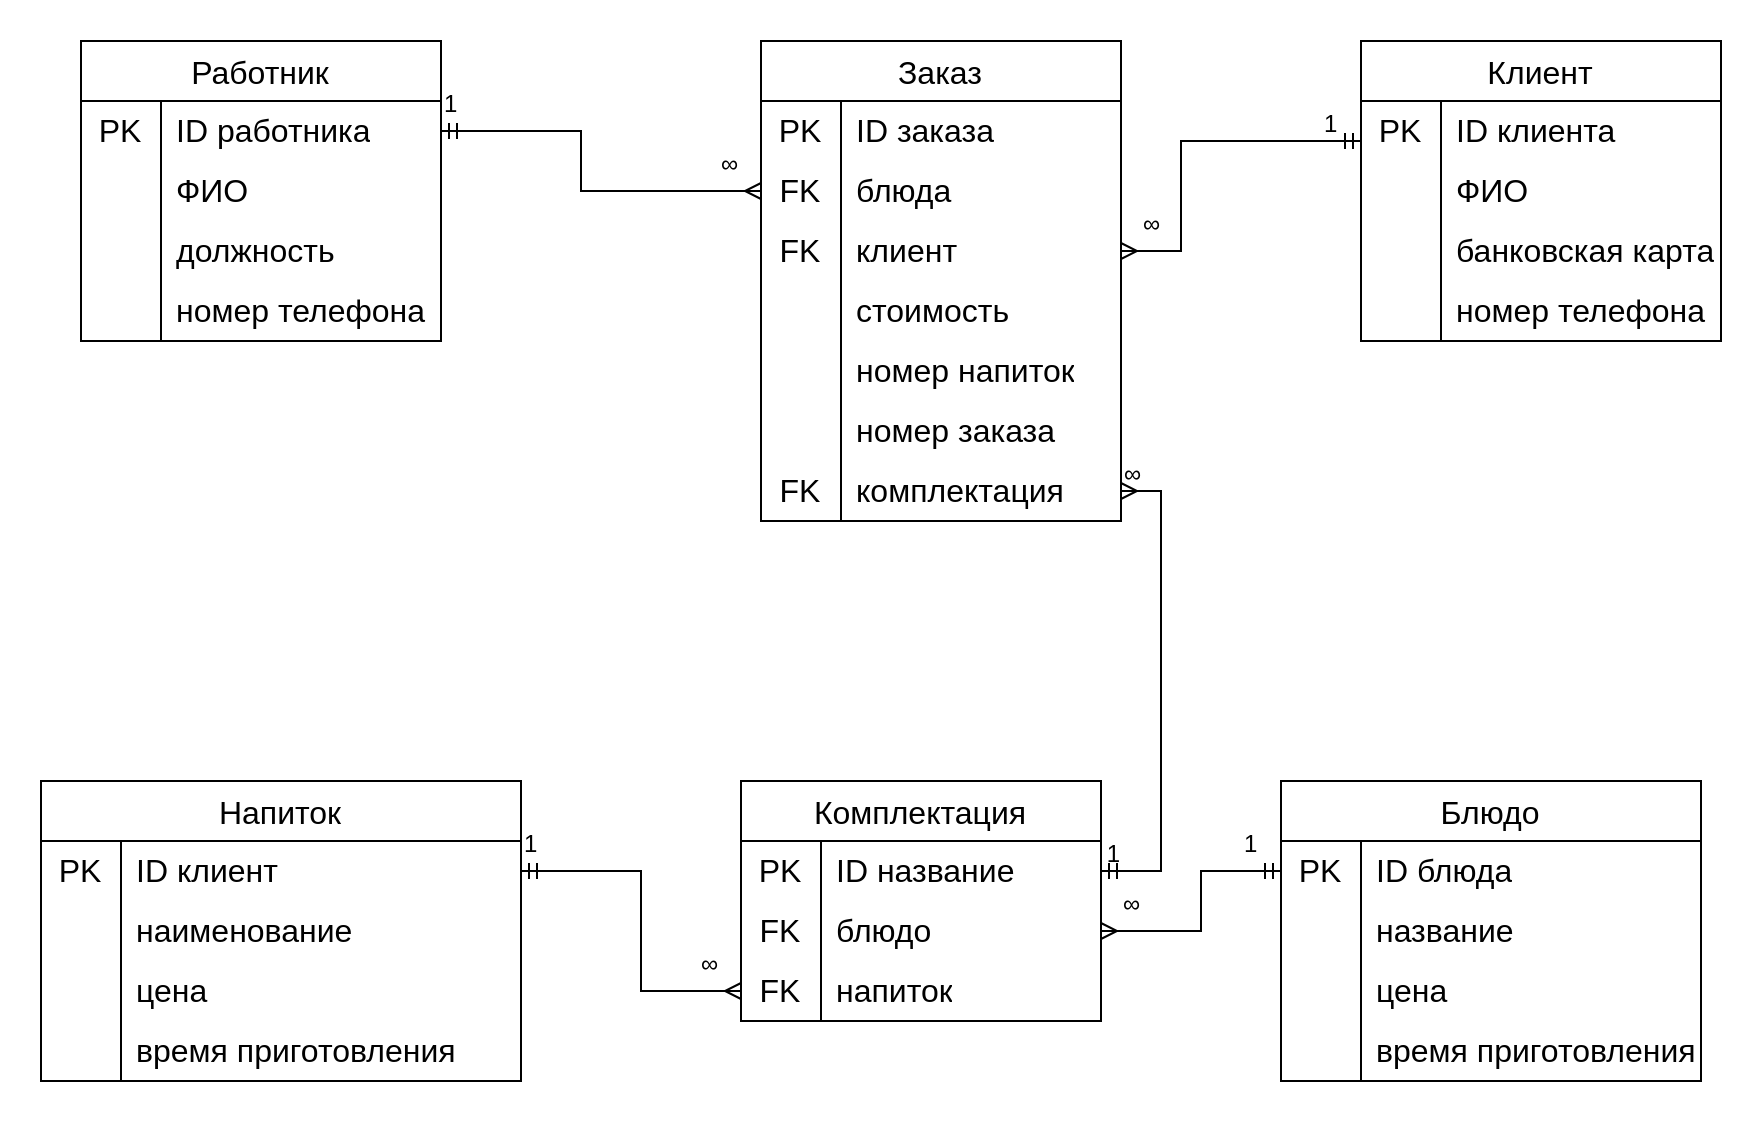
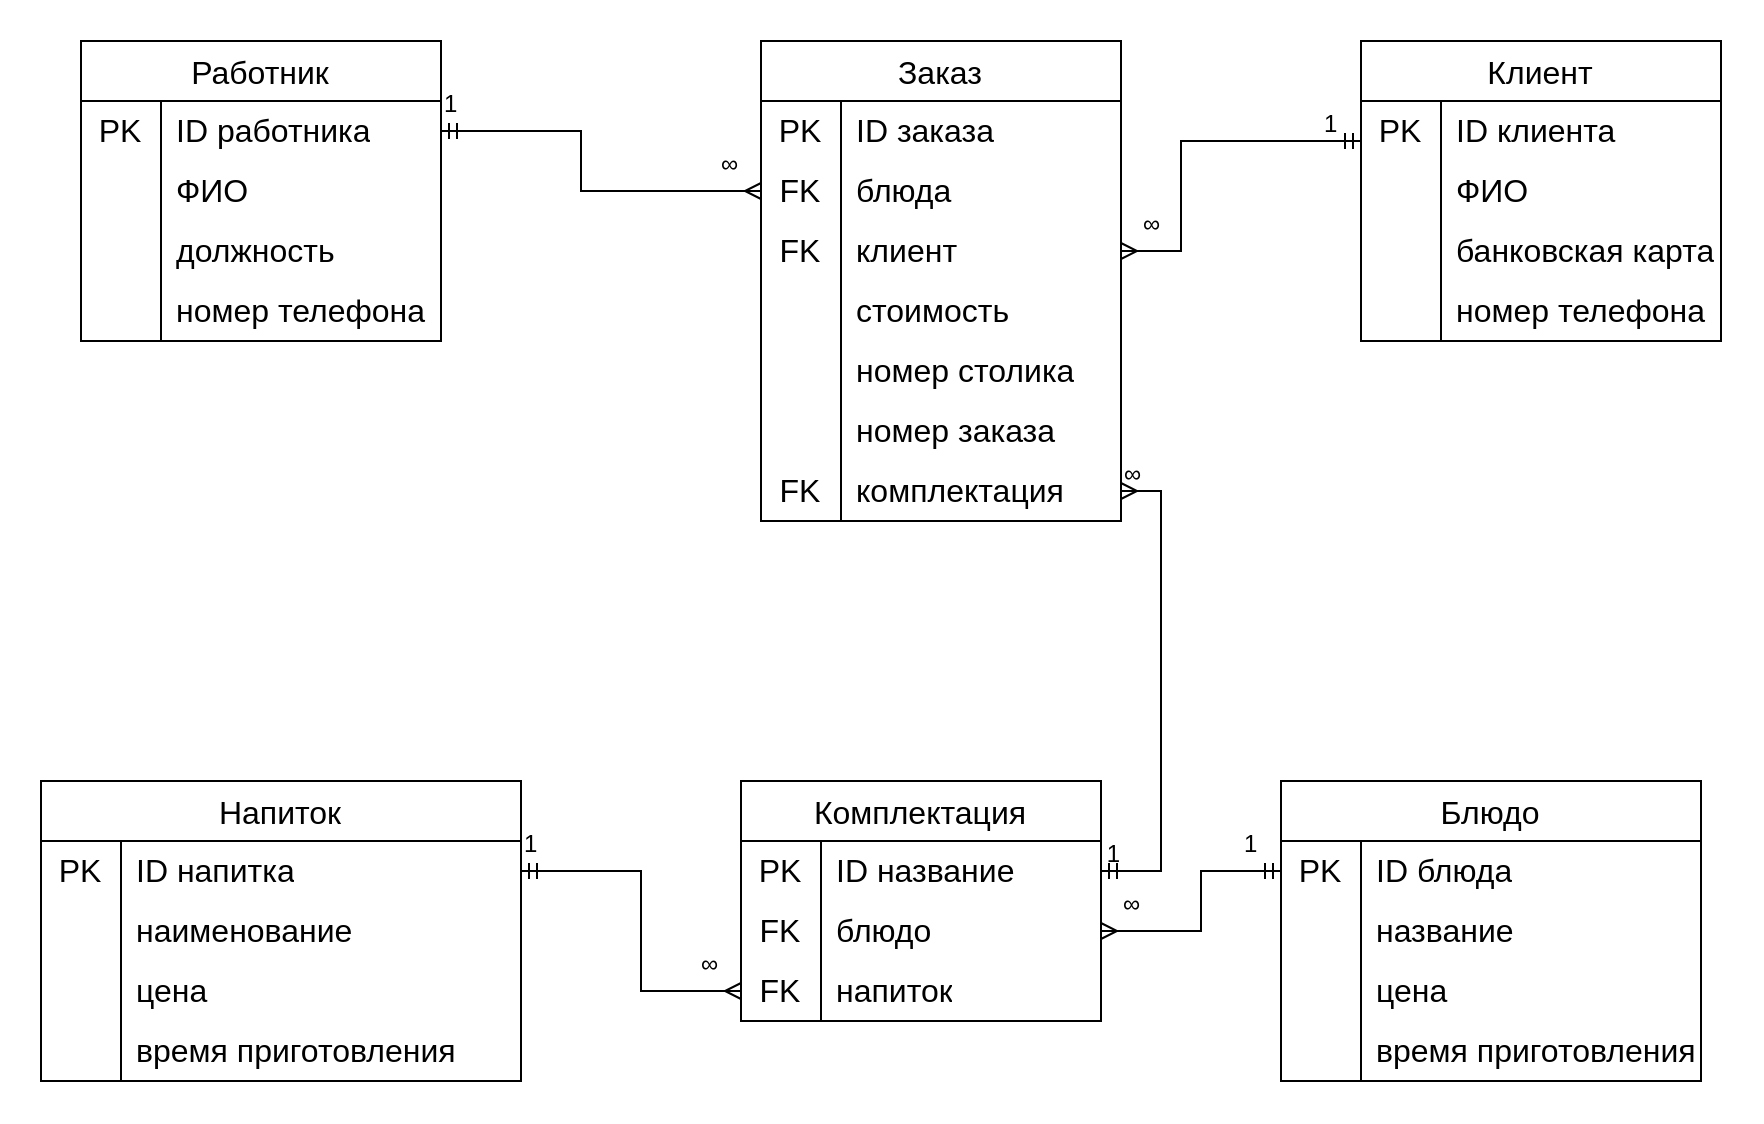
(969, 371) -> (969, 371)
(213, 871) -> (222, 871)
